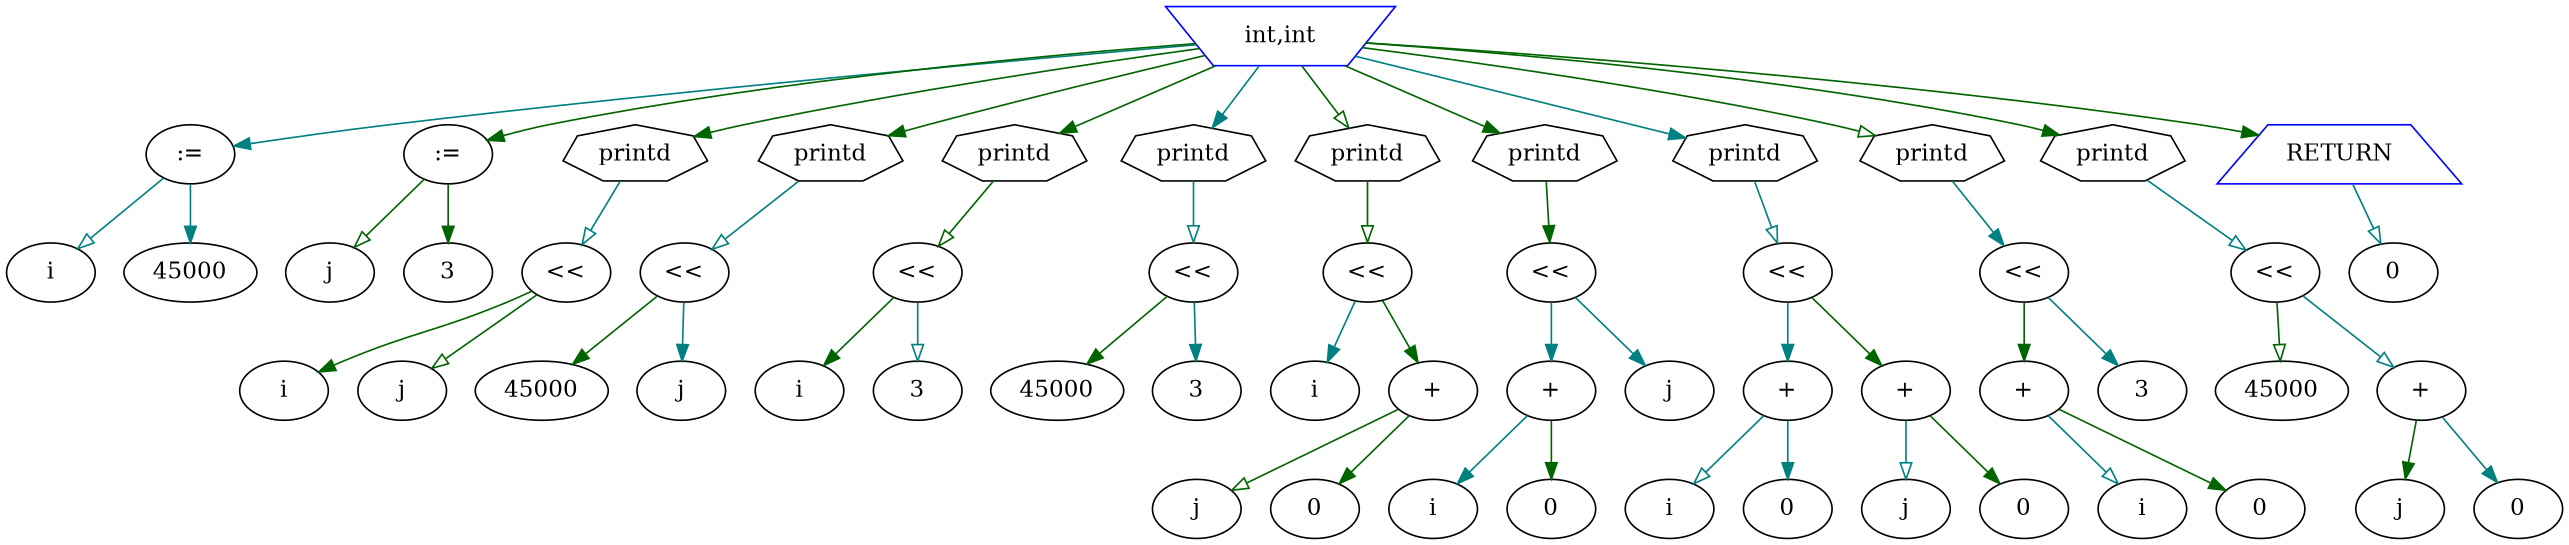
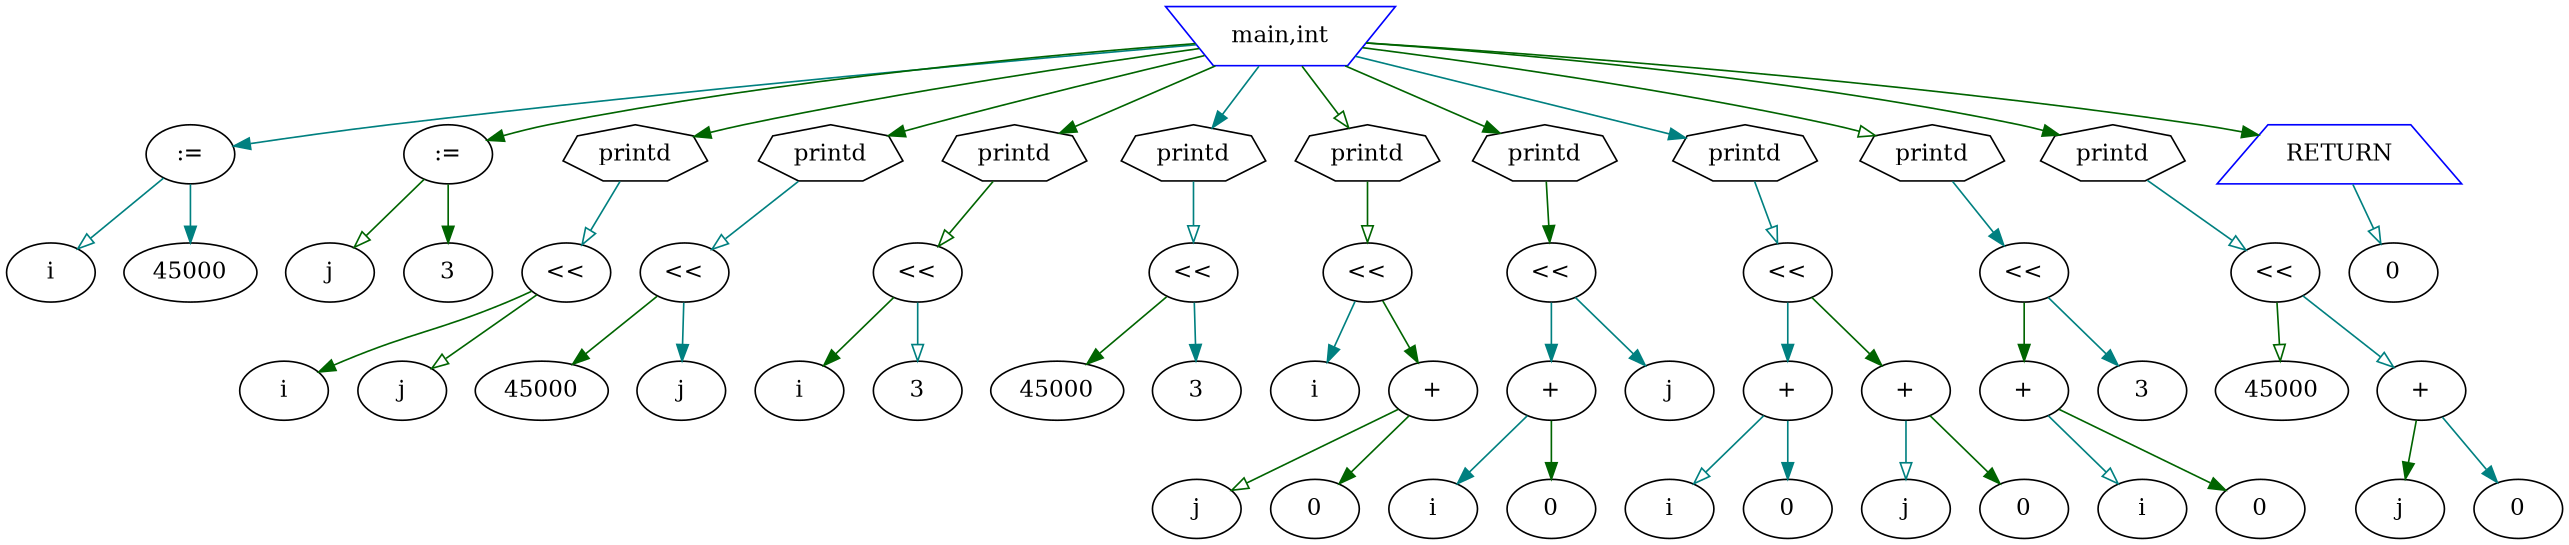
(1280, 36) -> (1280, 36)
